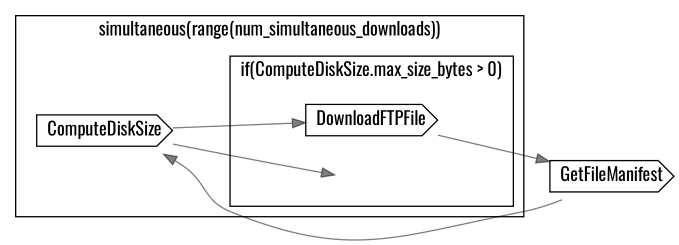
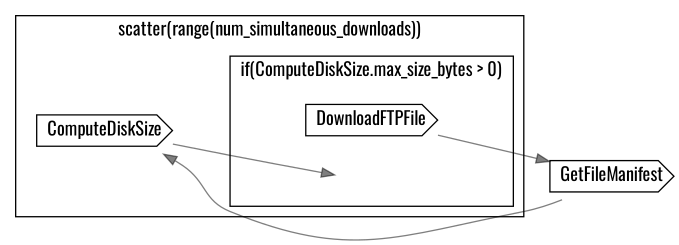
(270, 31) -> (270, 31)
(238, 125) -> none
